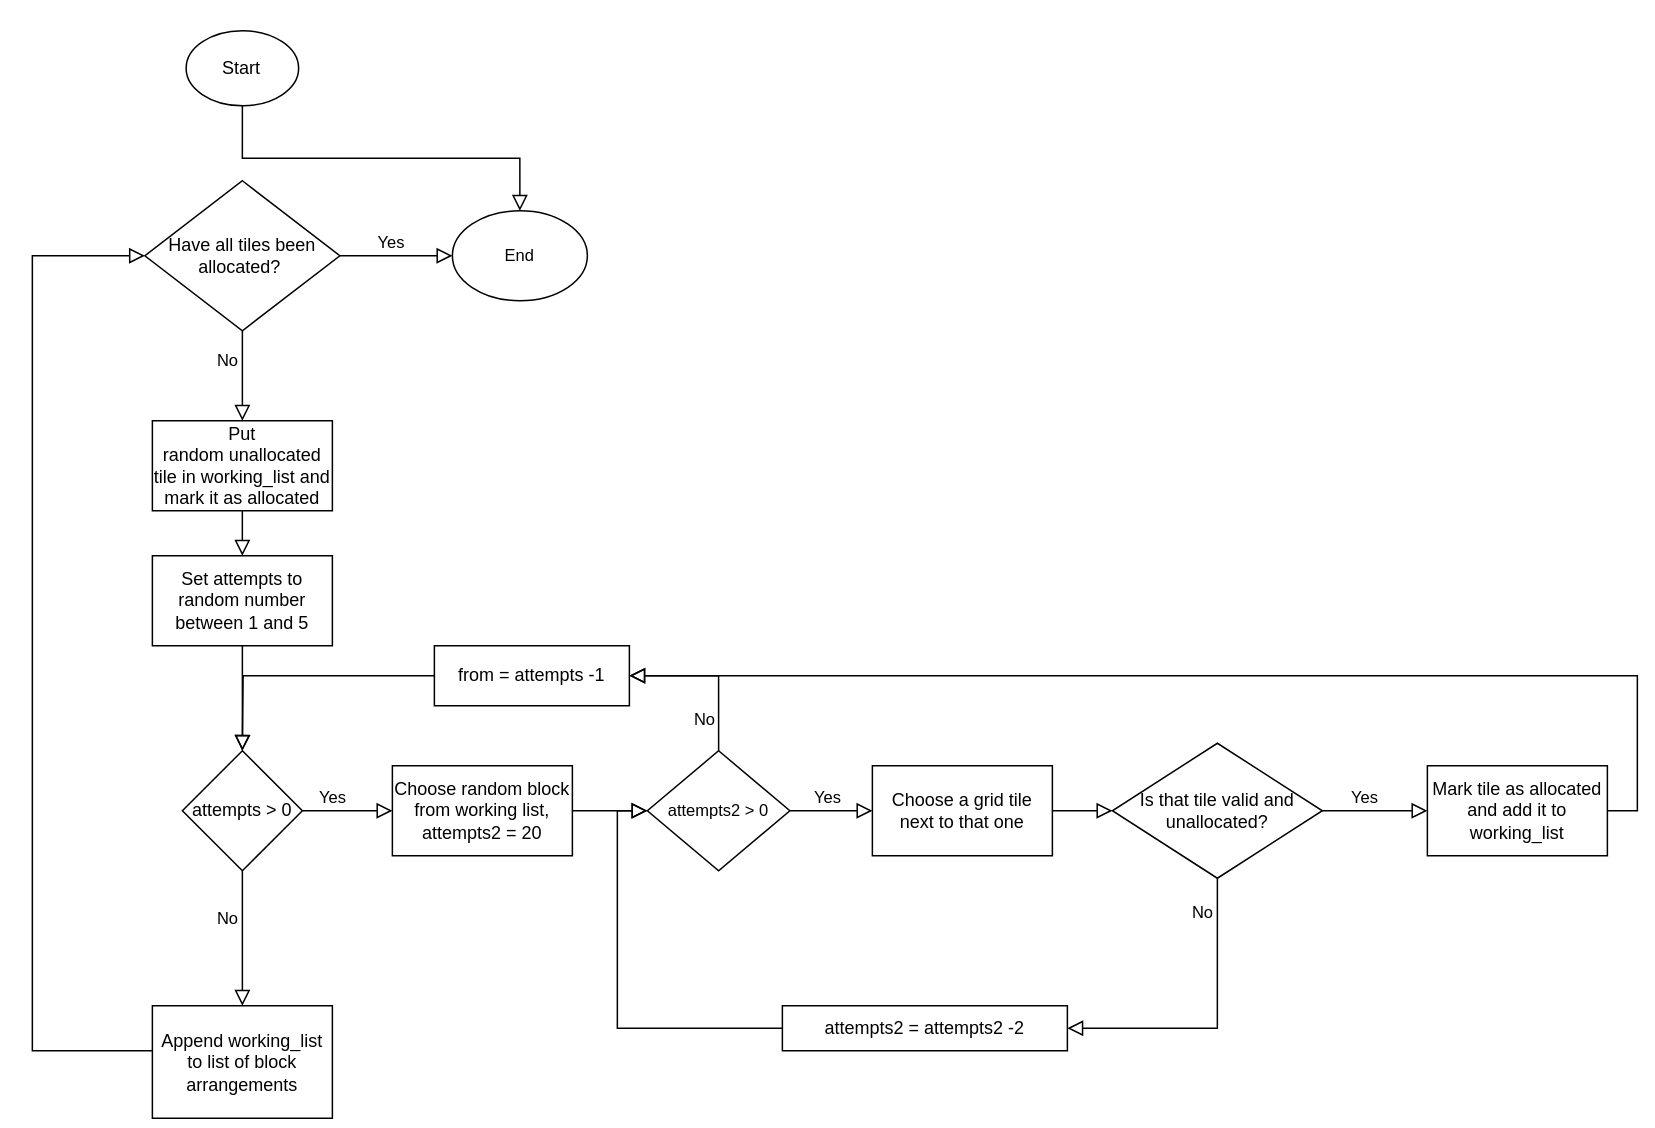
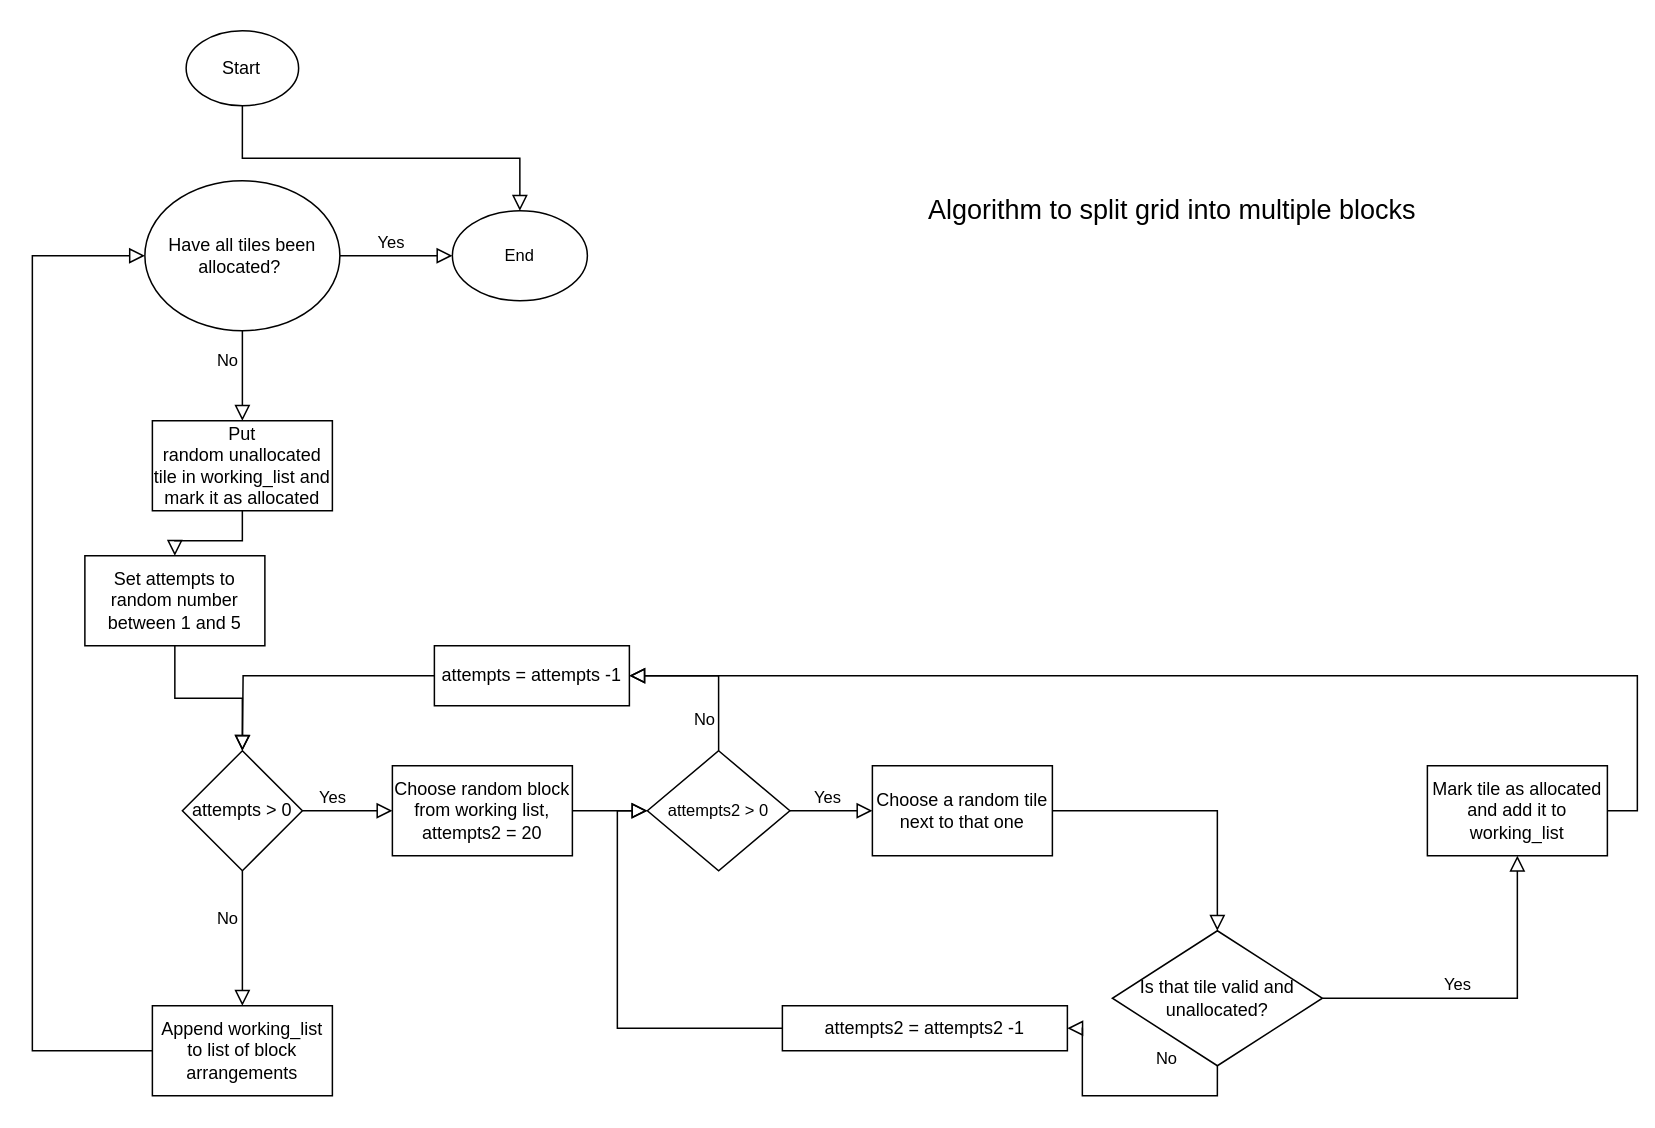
none -> (1172, 211)
(242, 256) -> (242, 256)
(242, 601) -> (175, 601)
(532, 676) -> (532, 676)
(962, 811) -> (962, 811)
(1217, 811) -> (1217, 998)
(925, 1028) -> (925, 1028)
(242, 1062) -> (242, 1051)
